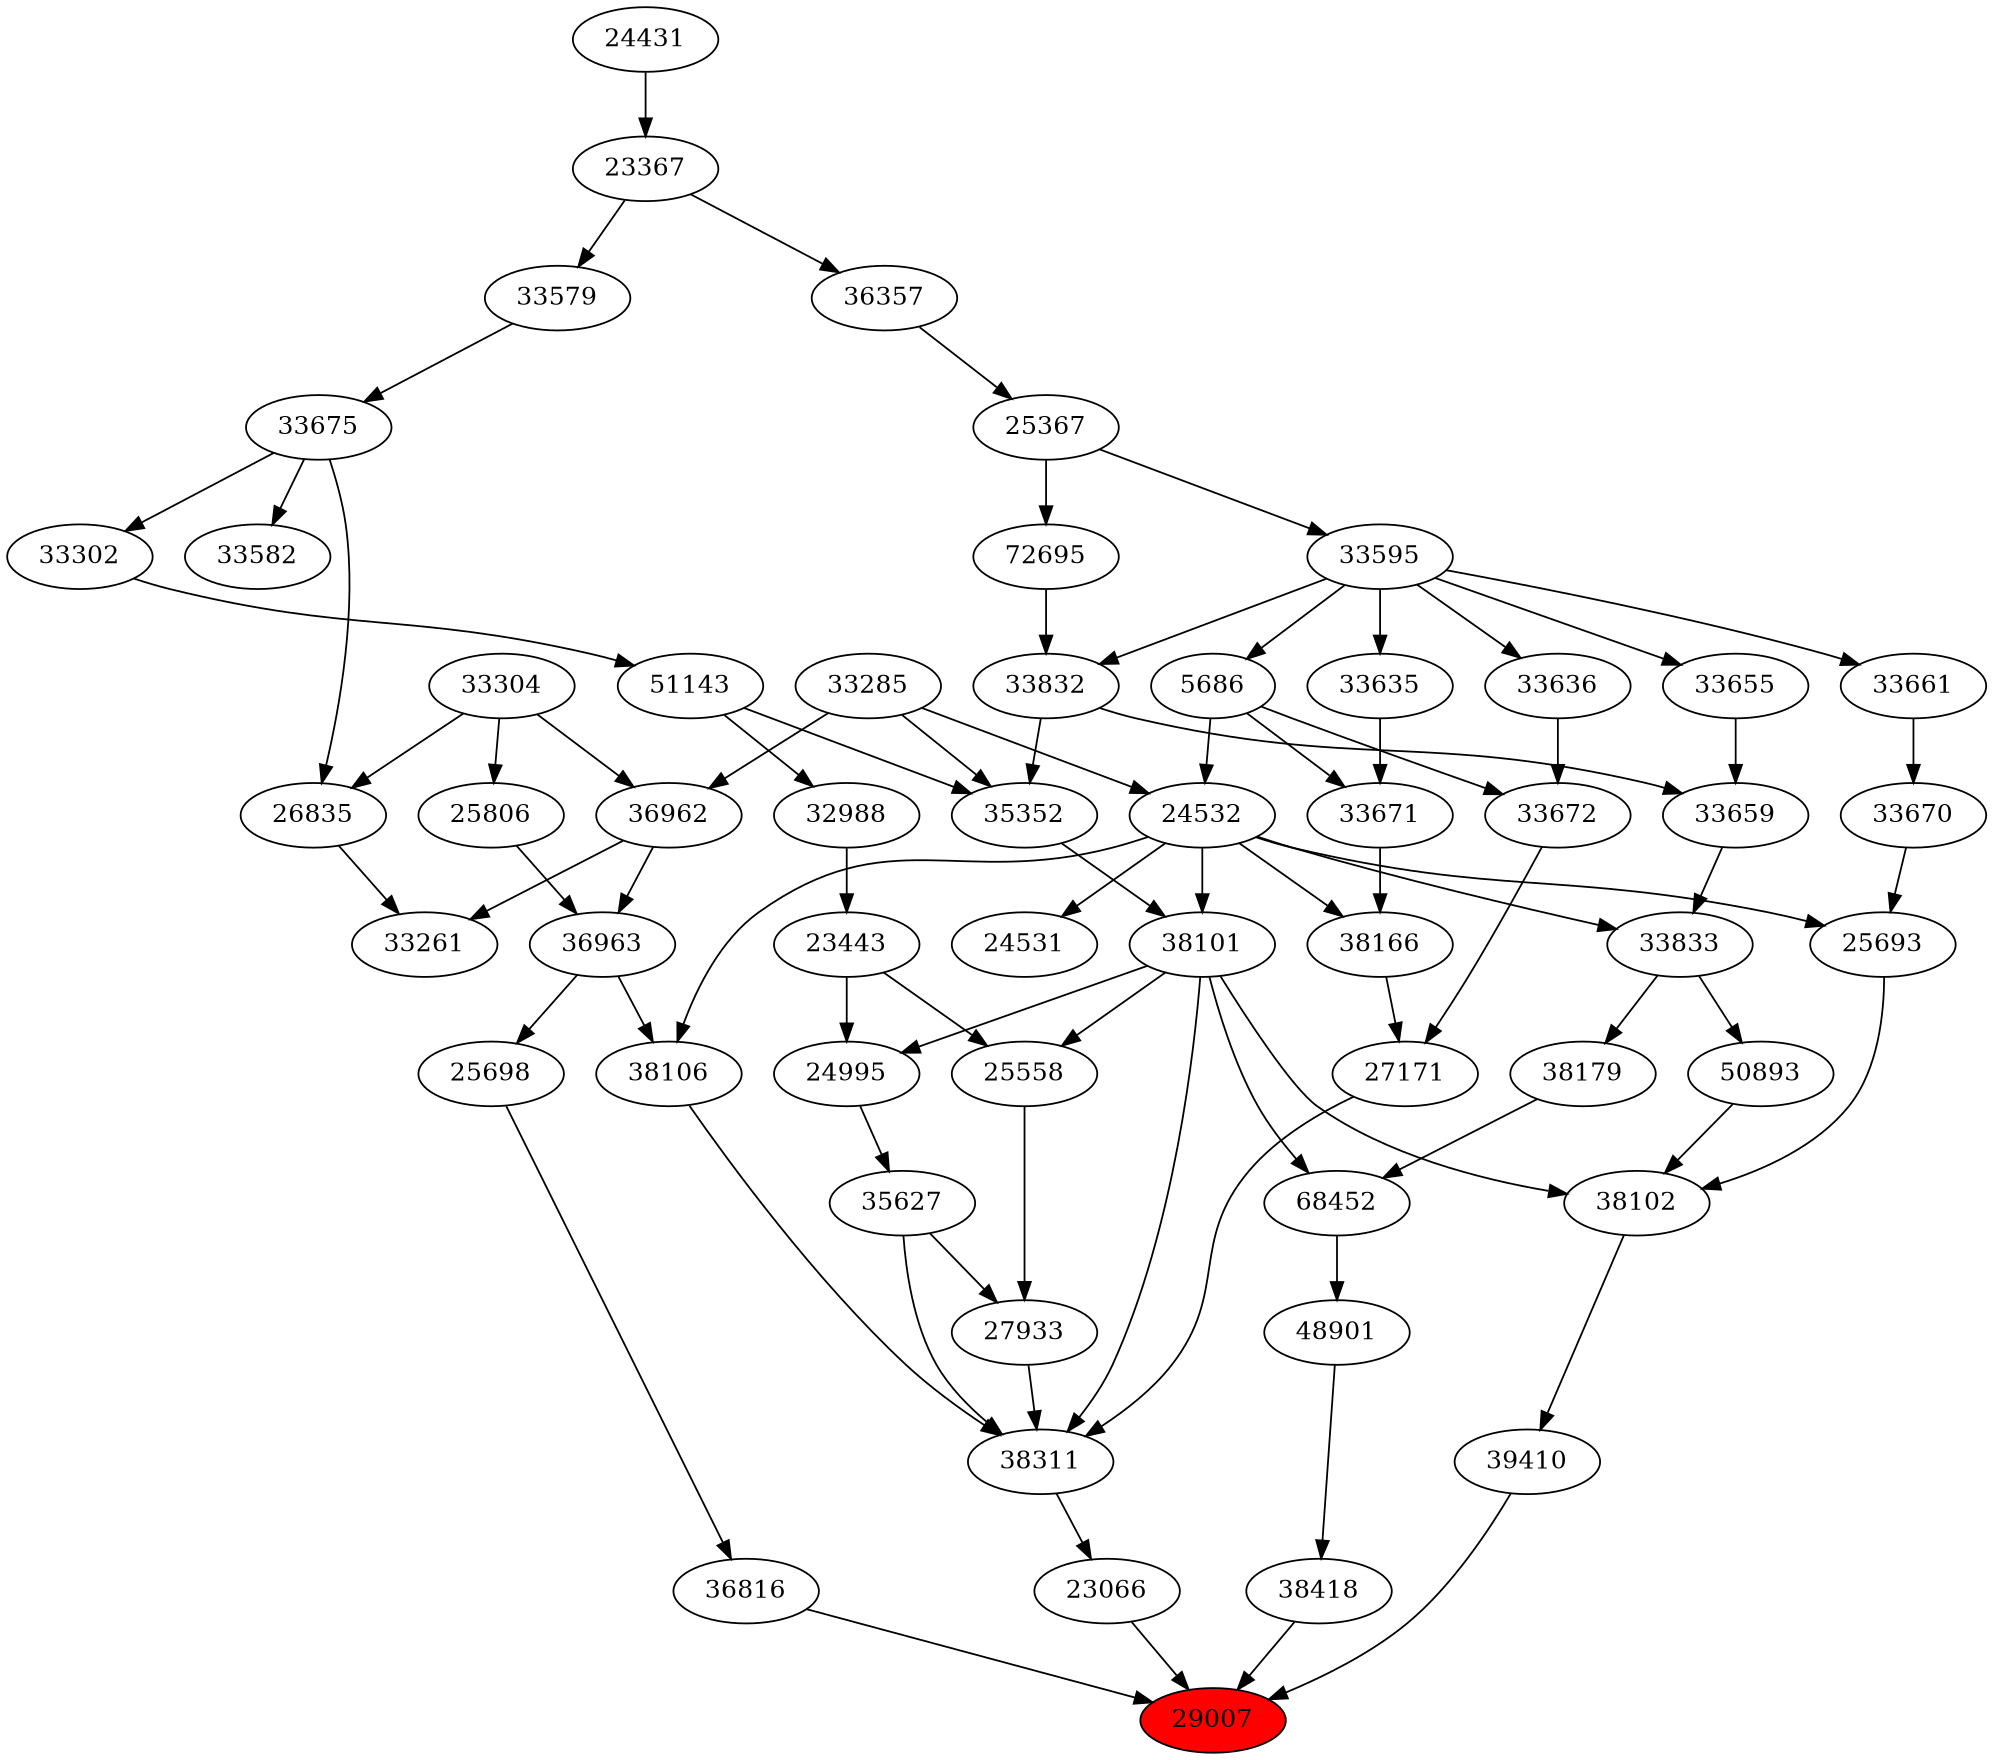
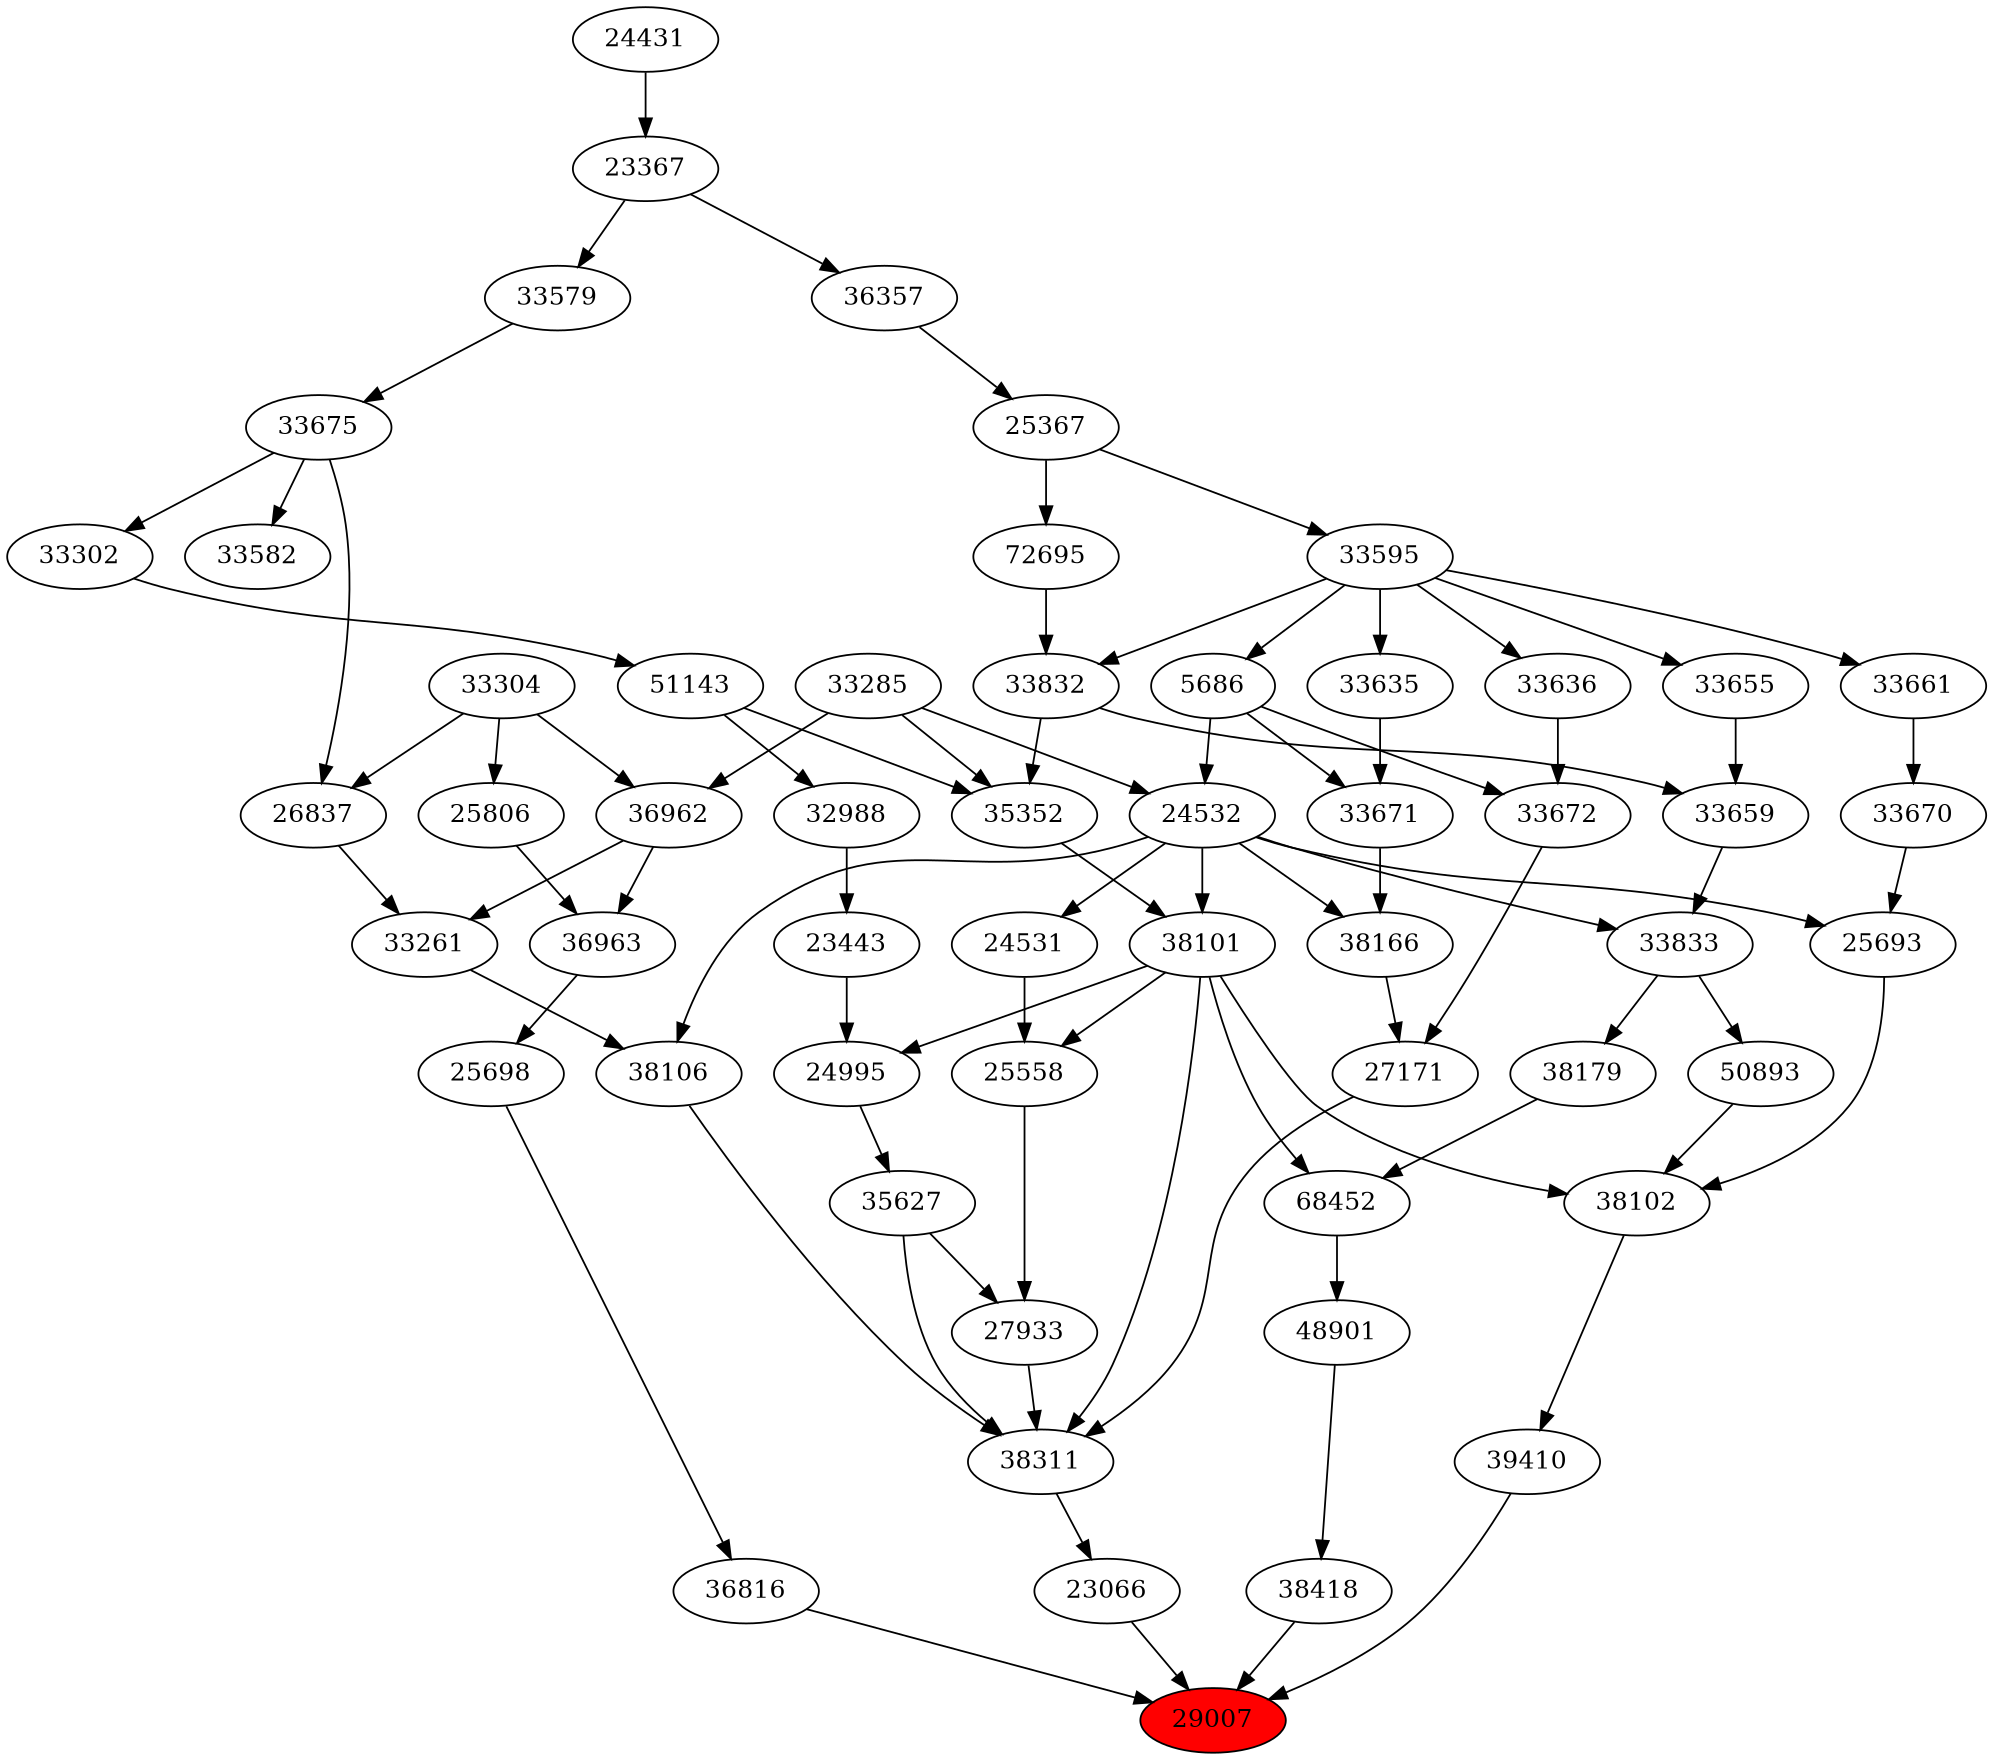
(313, 815) -> (313, 815)
(631, 1001) -> (535, 1003)
(928, 1004) -> (1025, 997)
